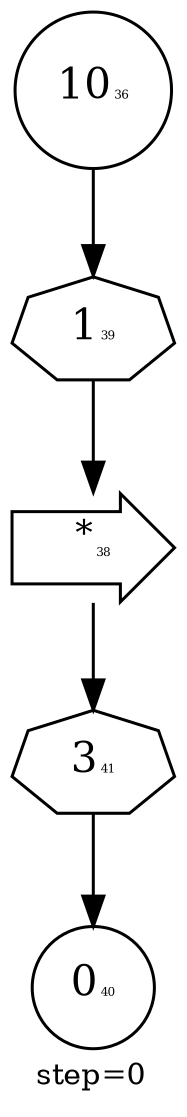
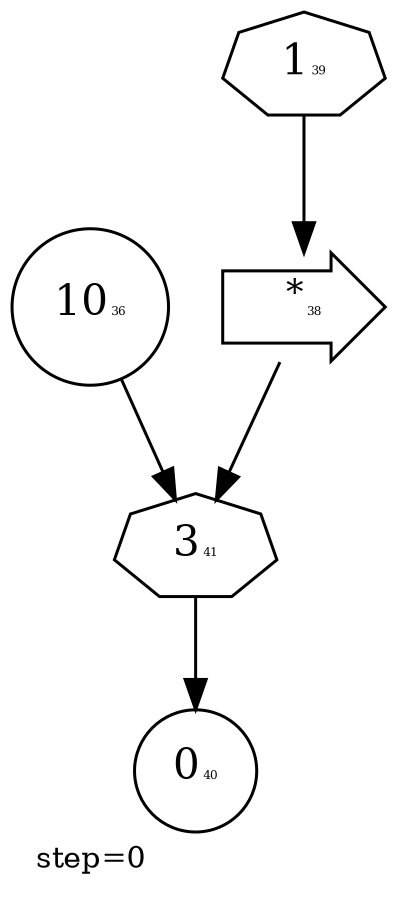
(93, 207) -> (142, 426)
